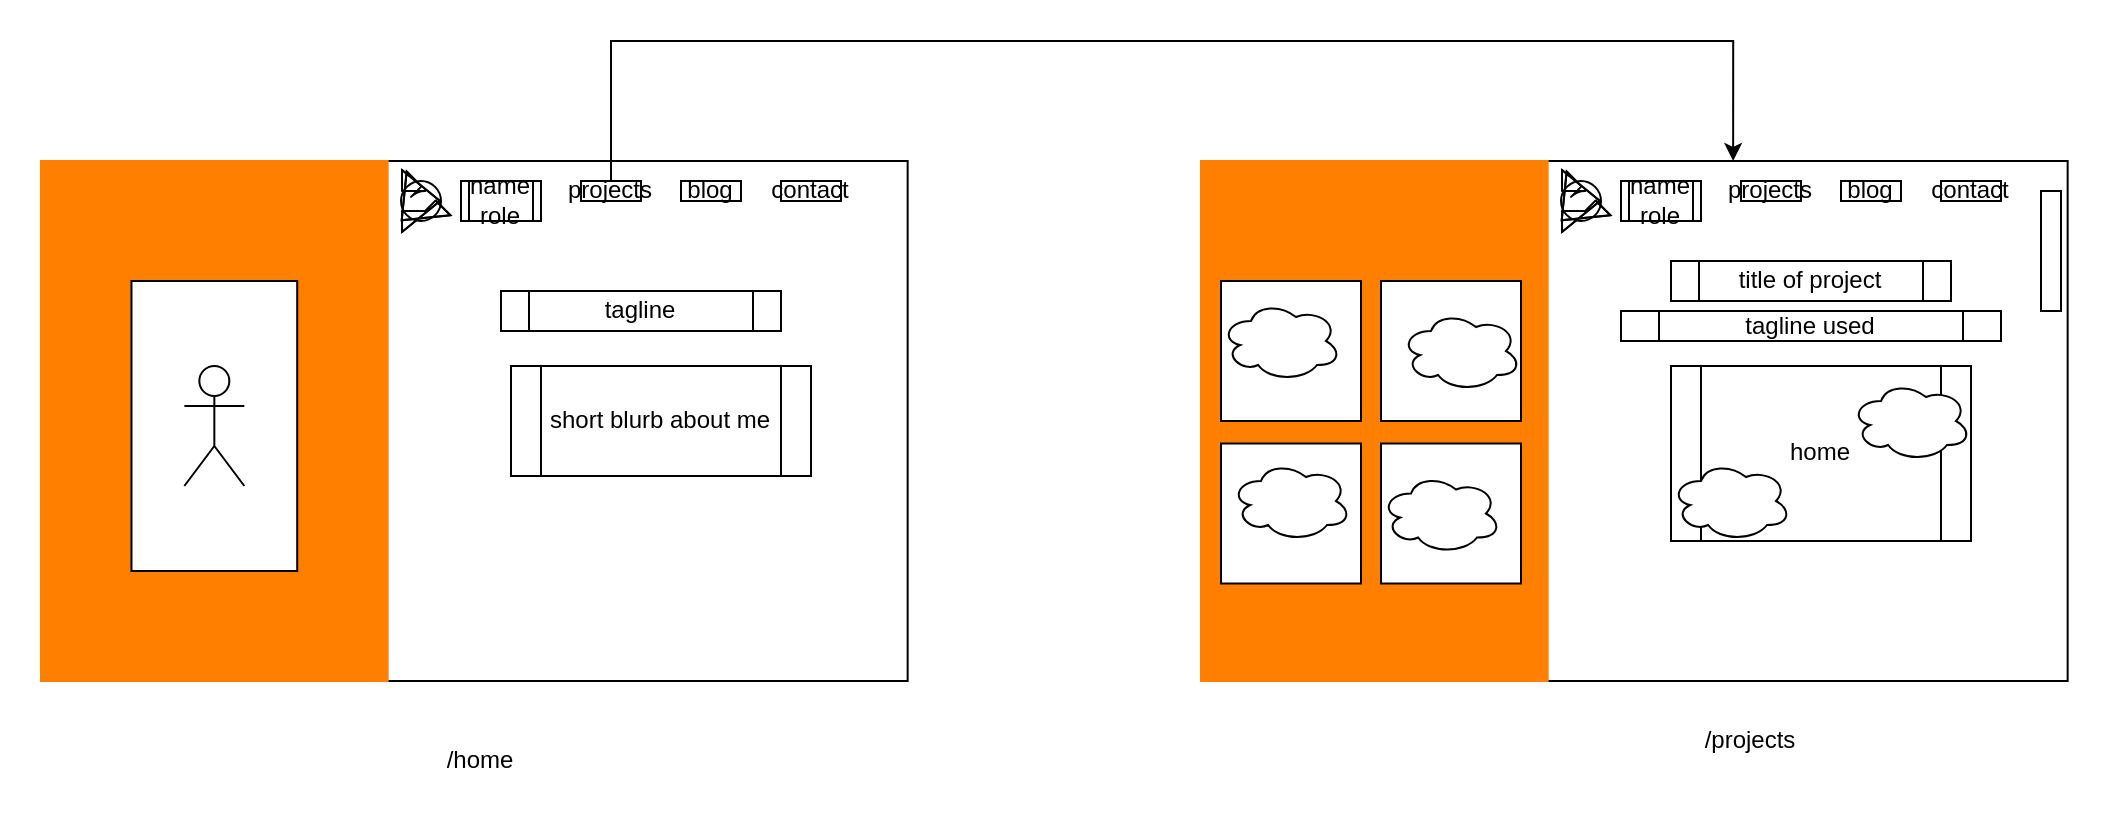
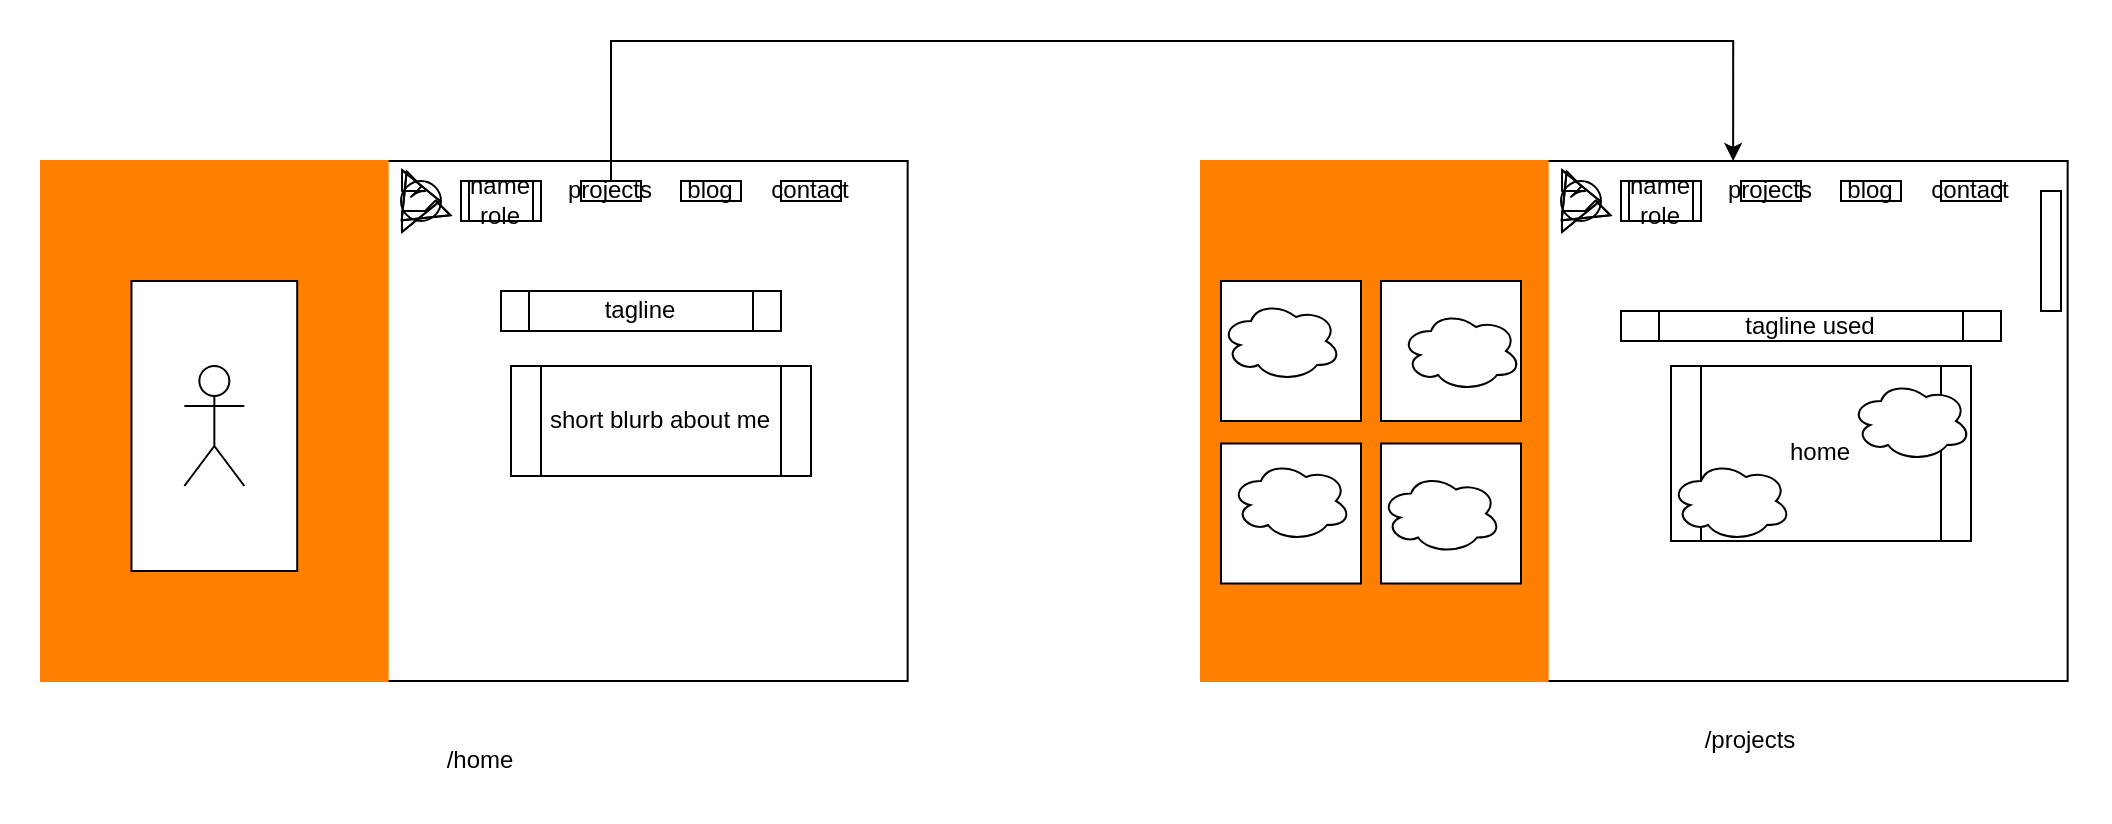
(1811, 281) -> none
